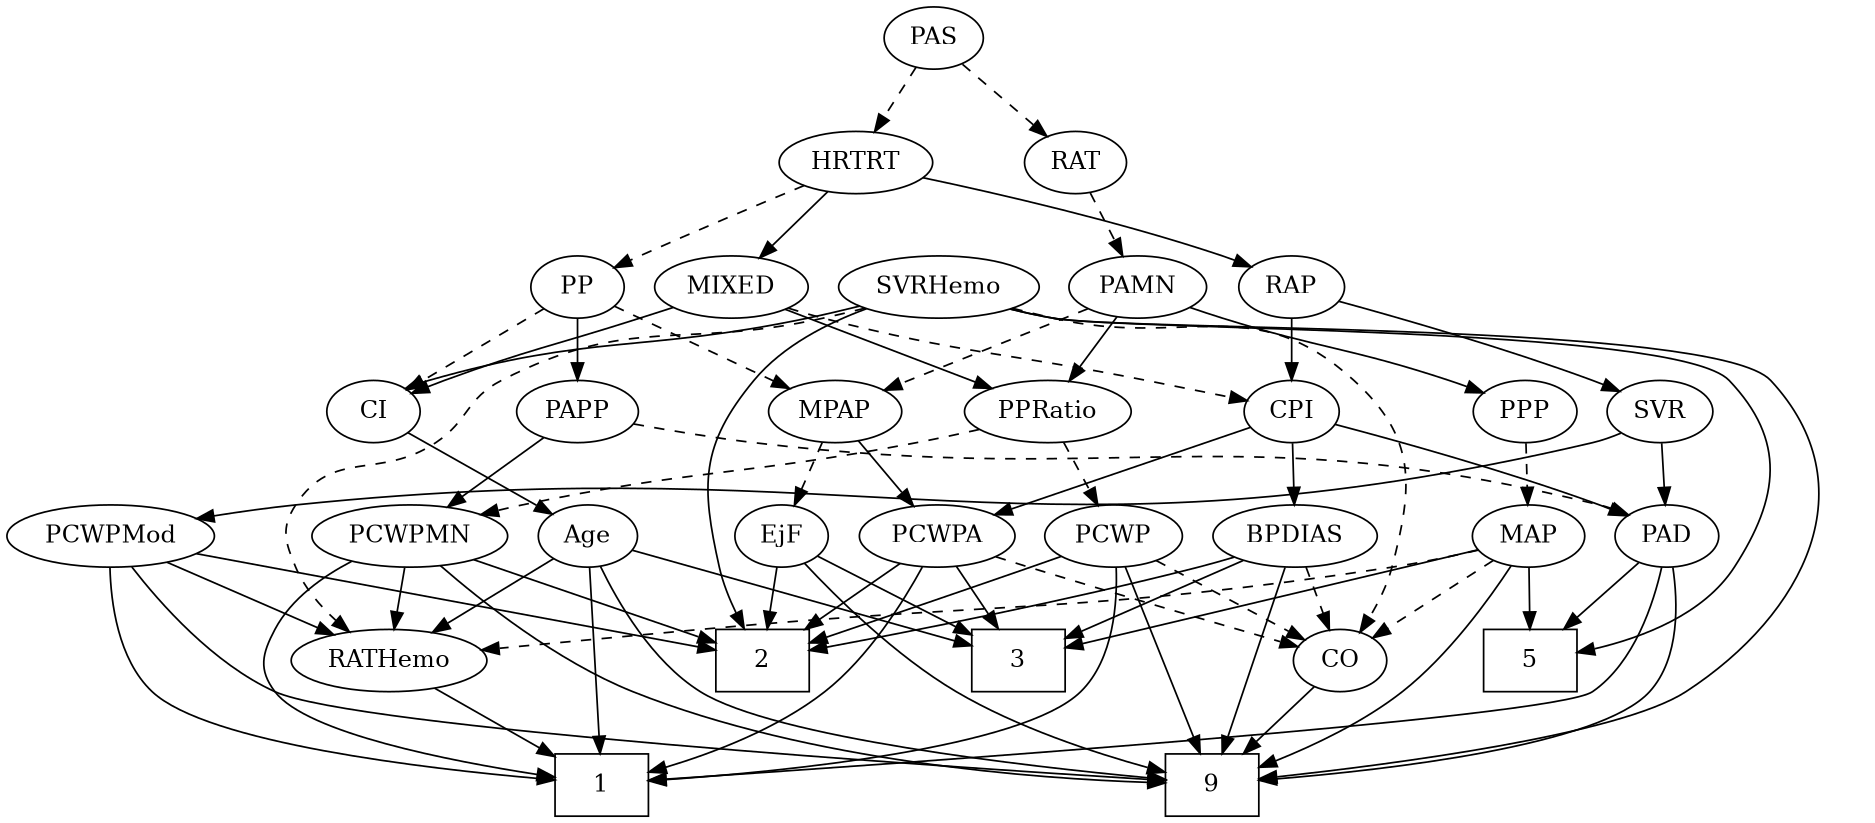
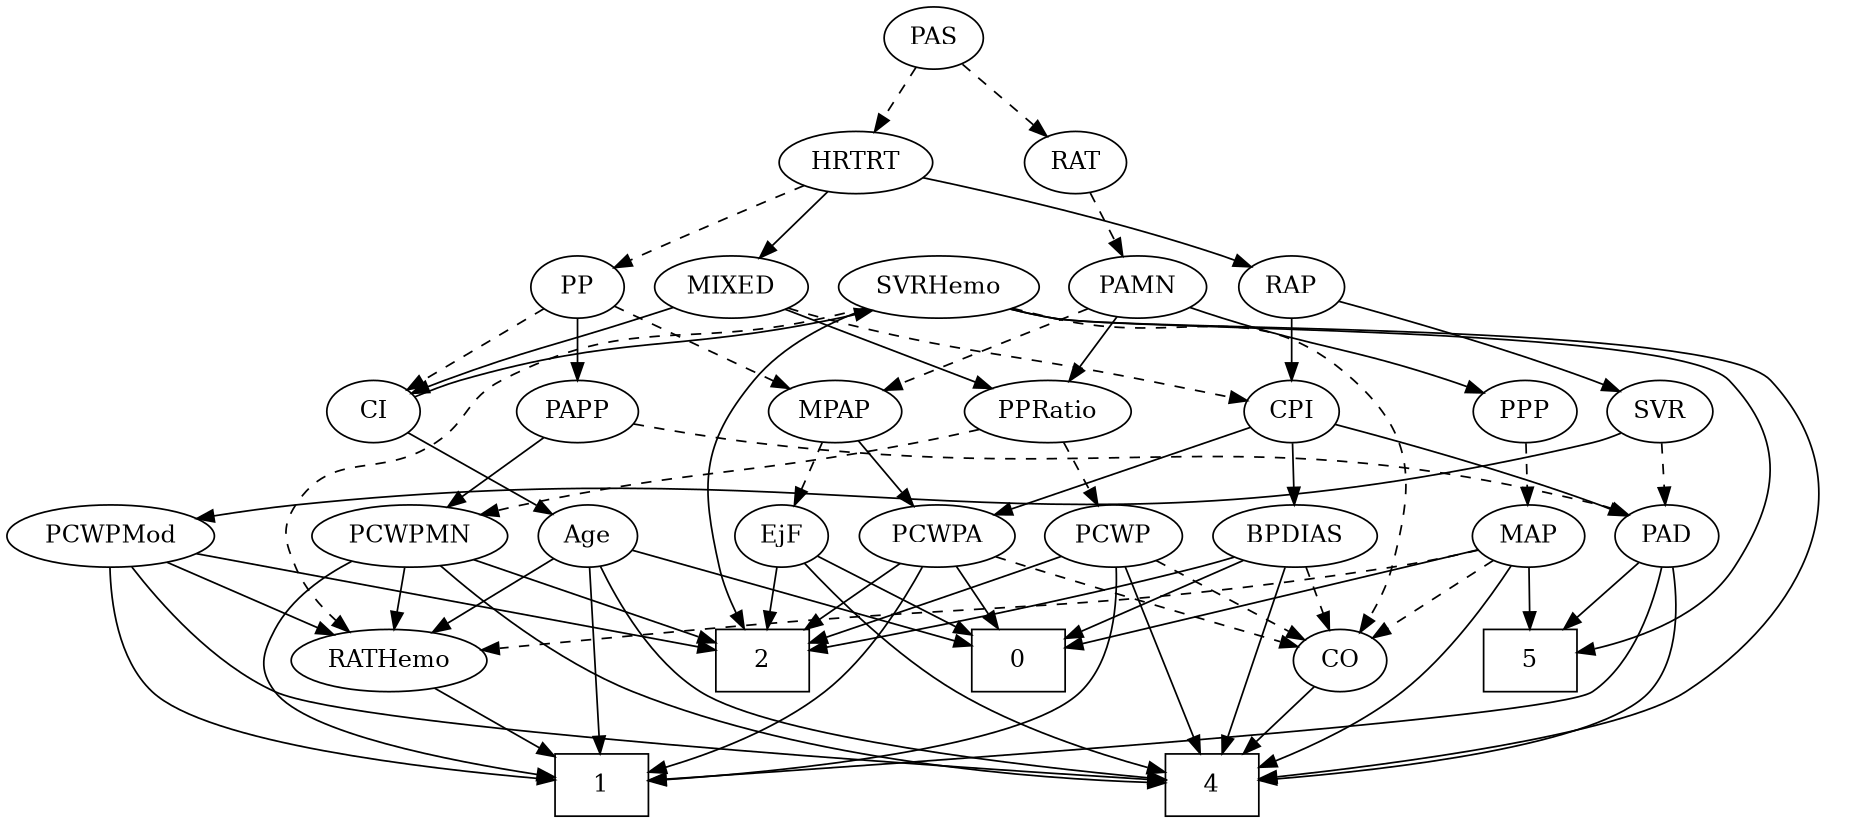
(641, 342) -> (633, 347)
(1663, 465) -> (1663, 465)
(1018, 661) -> (1018, 661)
(1212, 785) -> (1212, 785)
